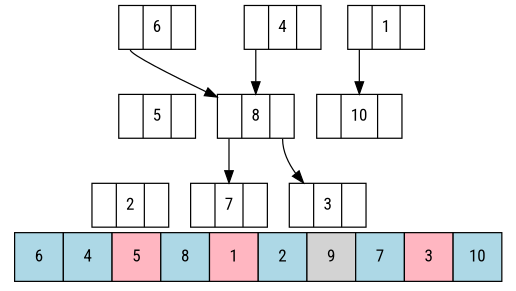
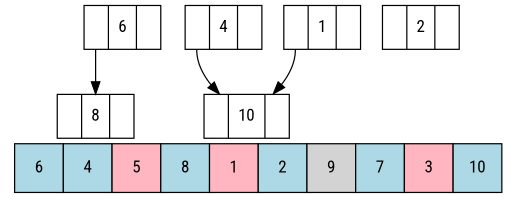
(256, 66) -> (201, 69)
(157, 116) -> none
(229, 205) -> none
(328, 205) -> none
